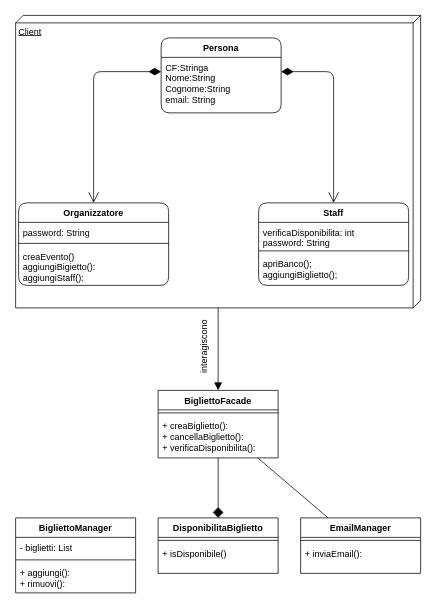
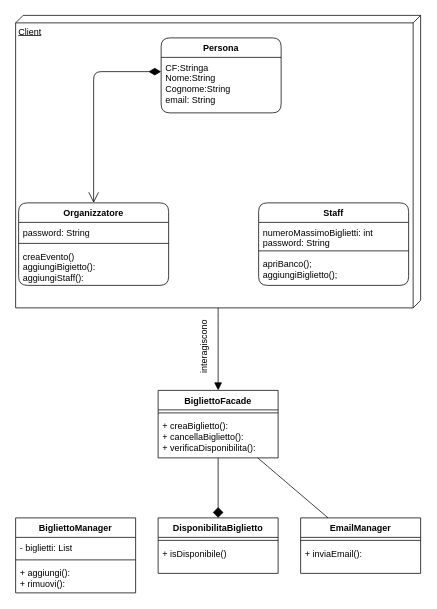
(333, 118) -> none
(317, 238) -> (322, 238)
